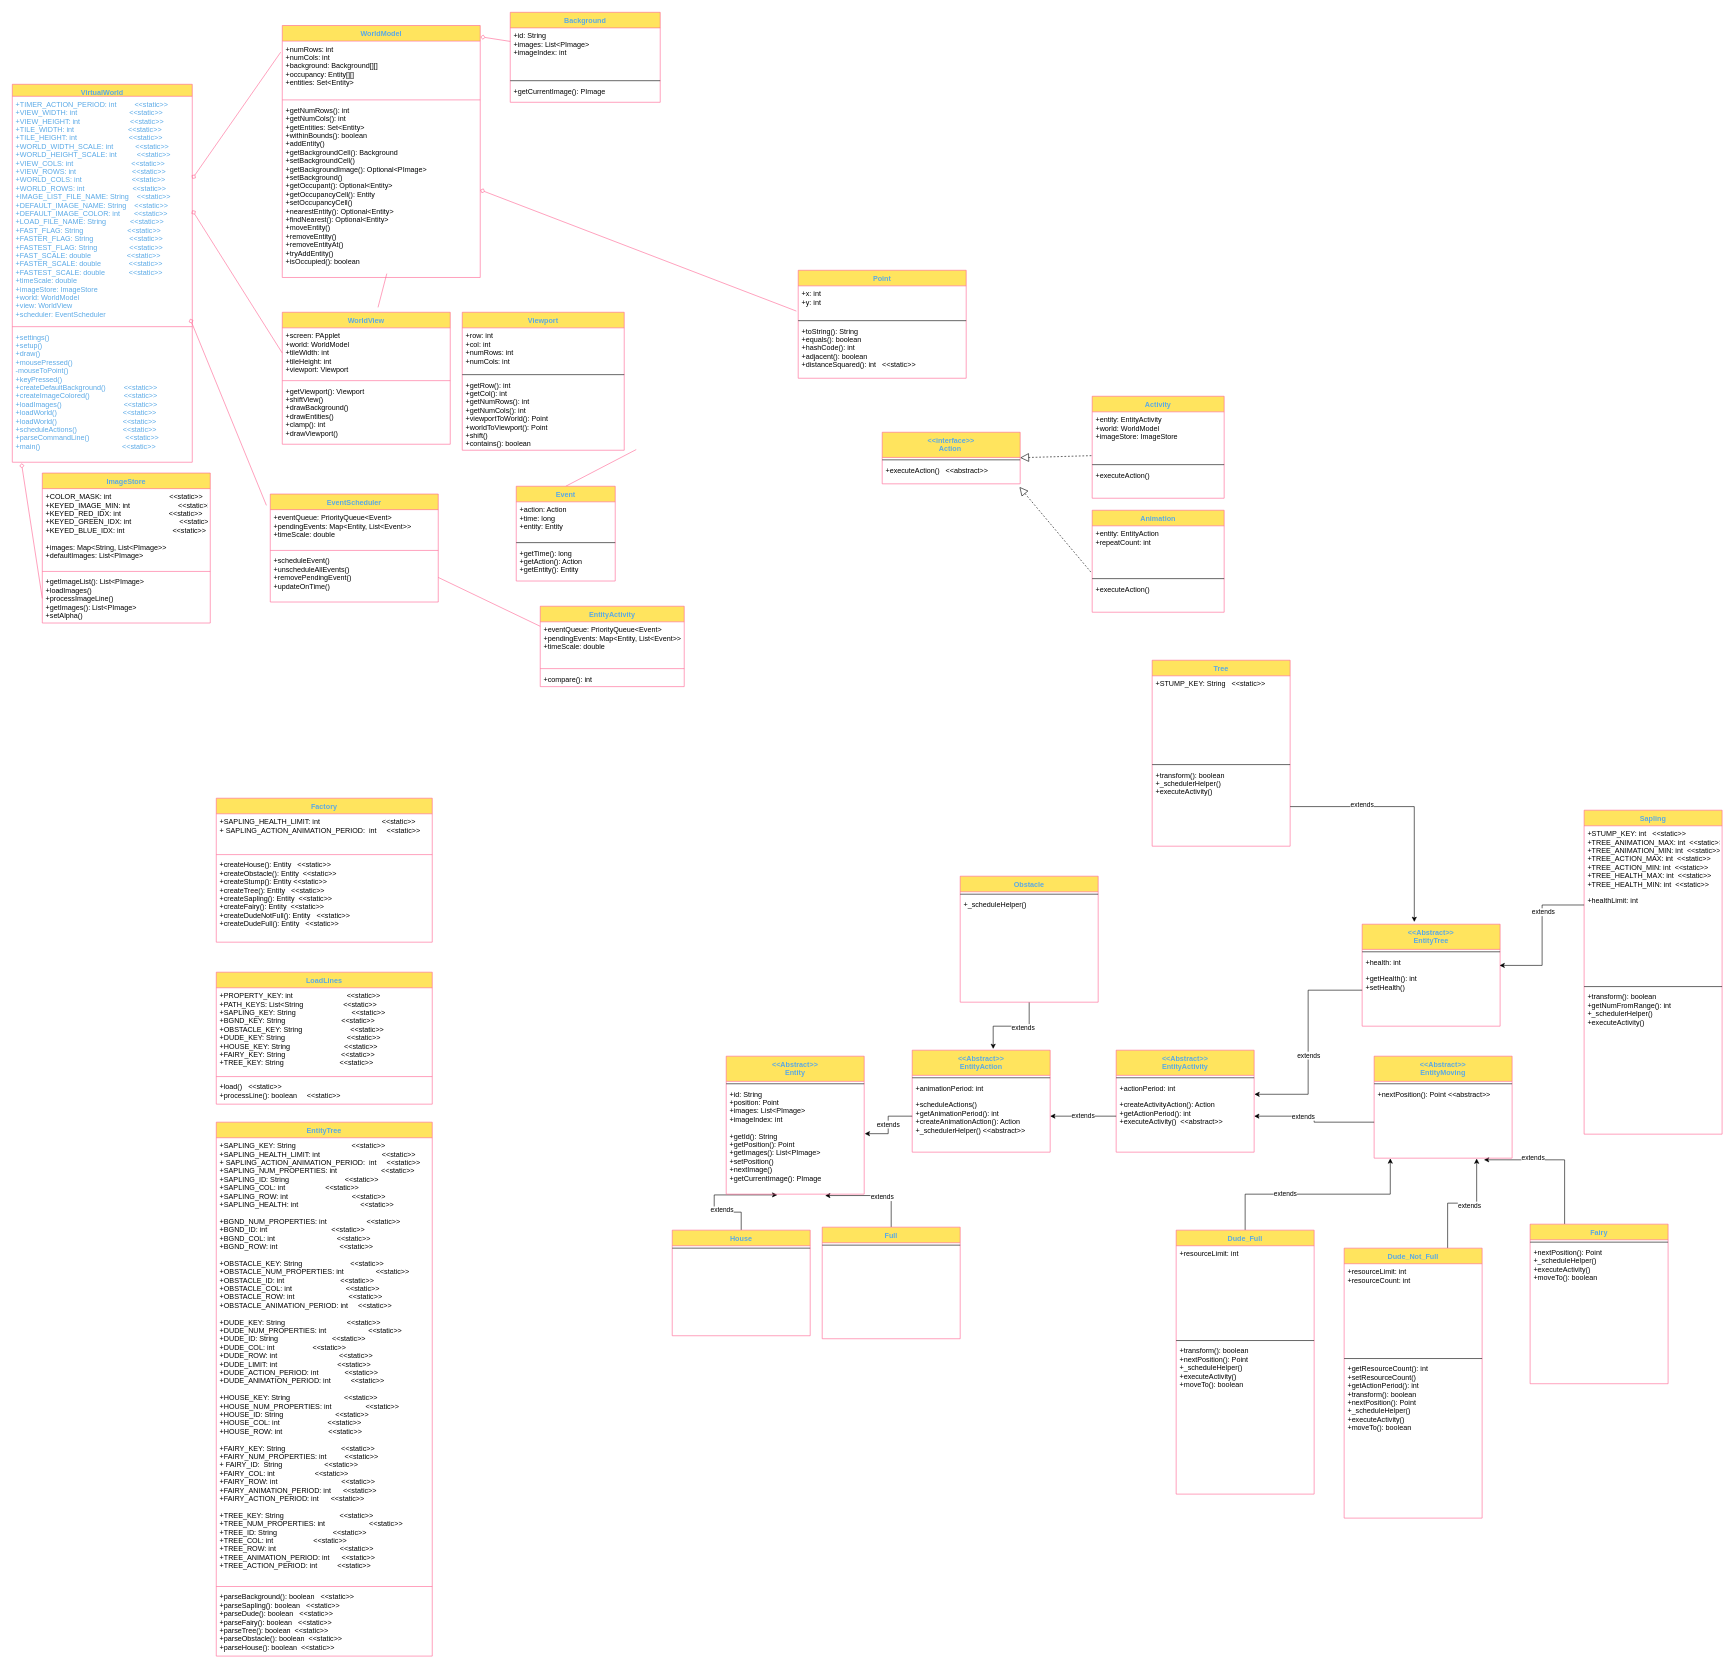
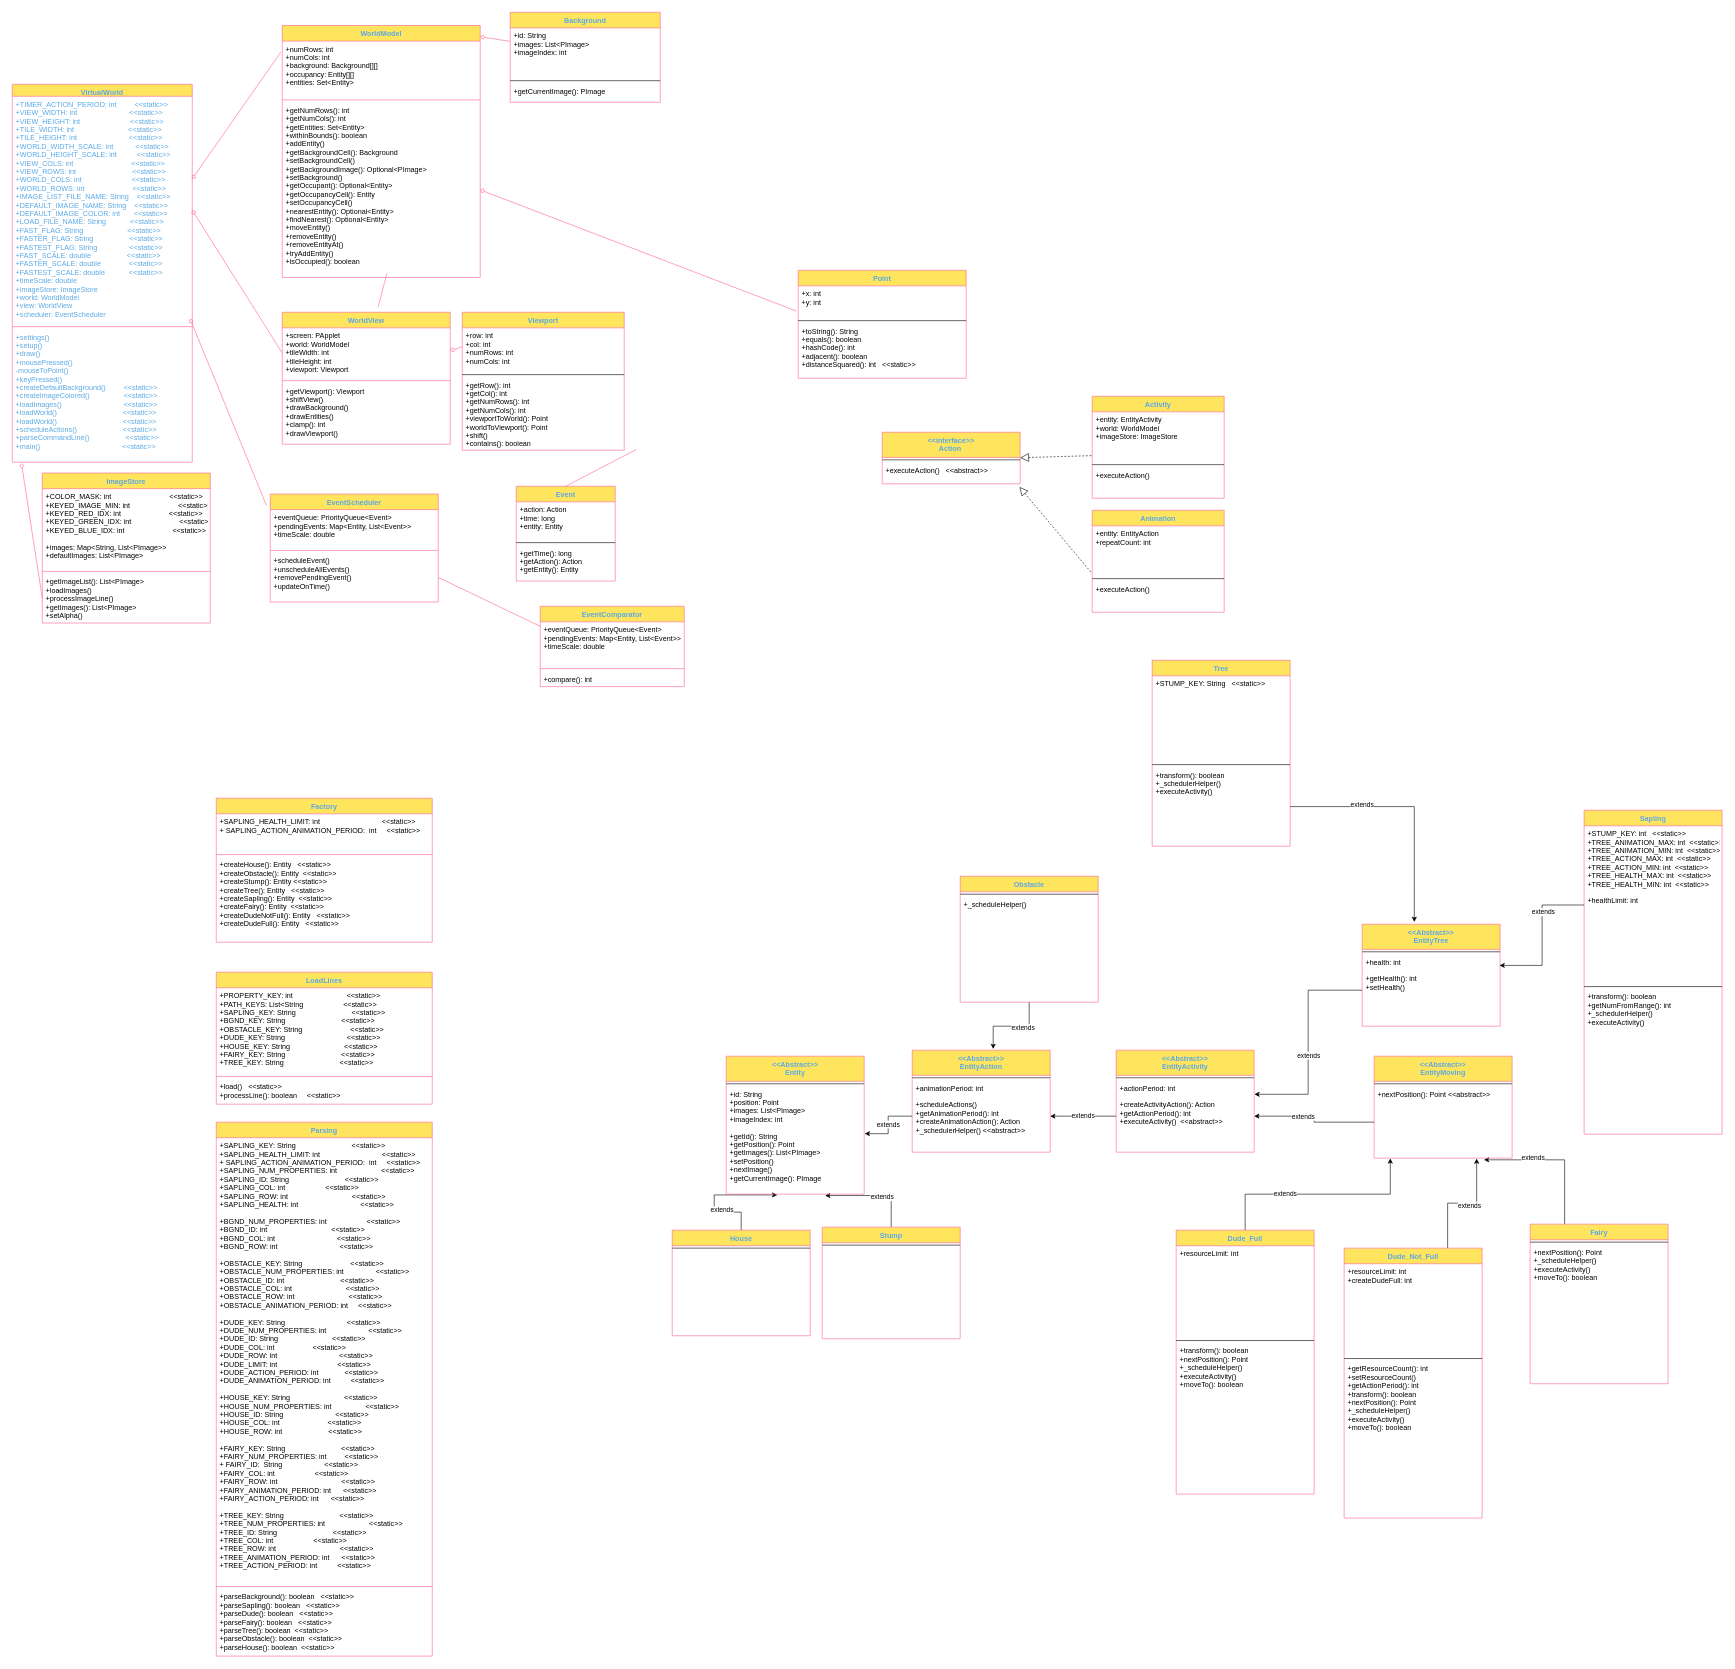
none -> (458, 348)
(612, 614) -> (612, 614)
(324, 1130) -> (324, 1130)
(891, 1235) -> (891, 1235)
(1381, 1272) -> (1381, 1272)
